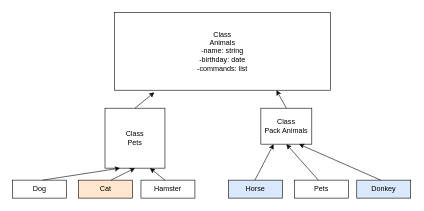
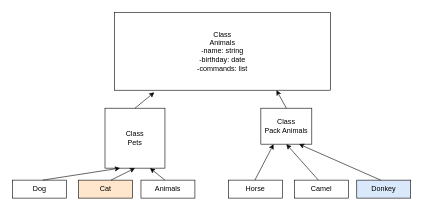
(168, 189) -> (168, 189)
(255, 189) -> (255, 189)
(321, 189) -> (321, 189)
